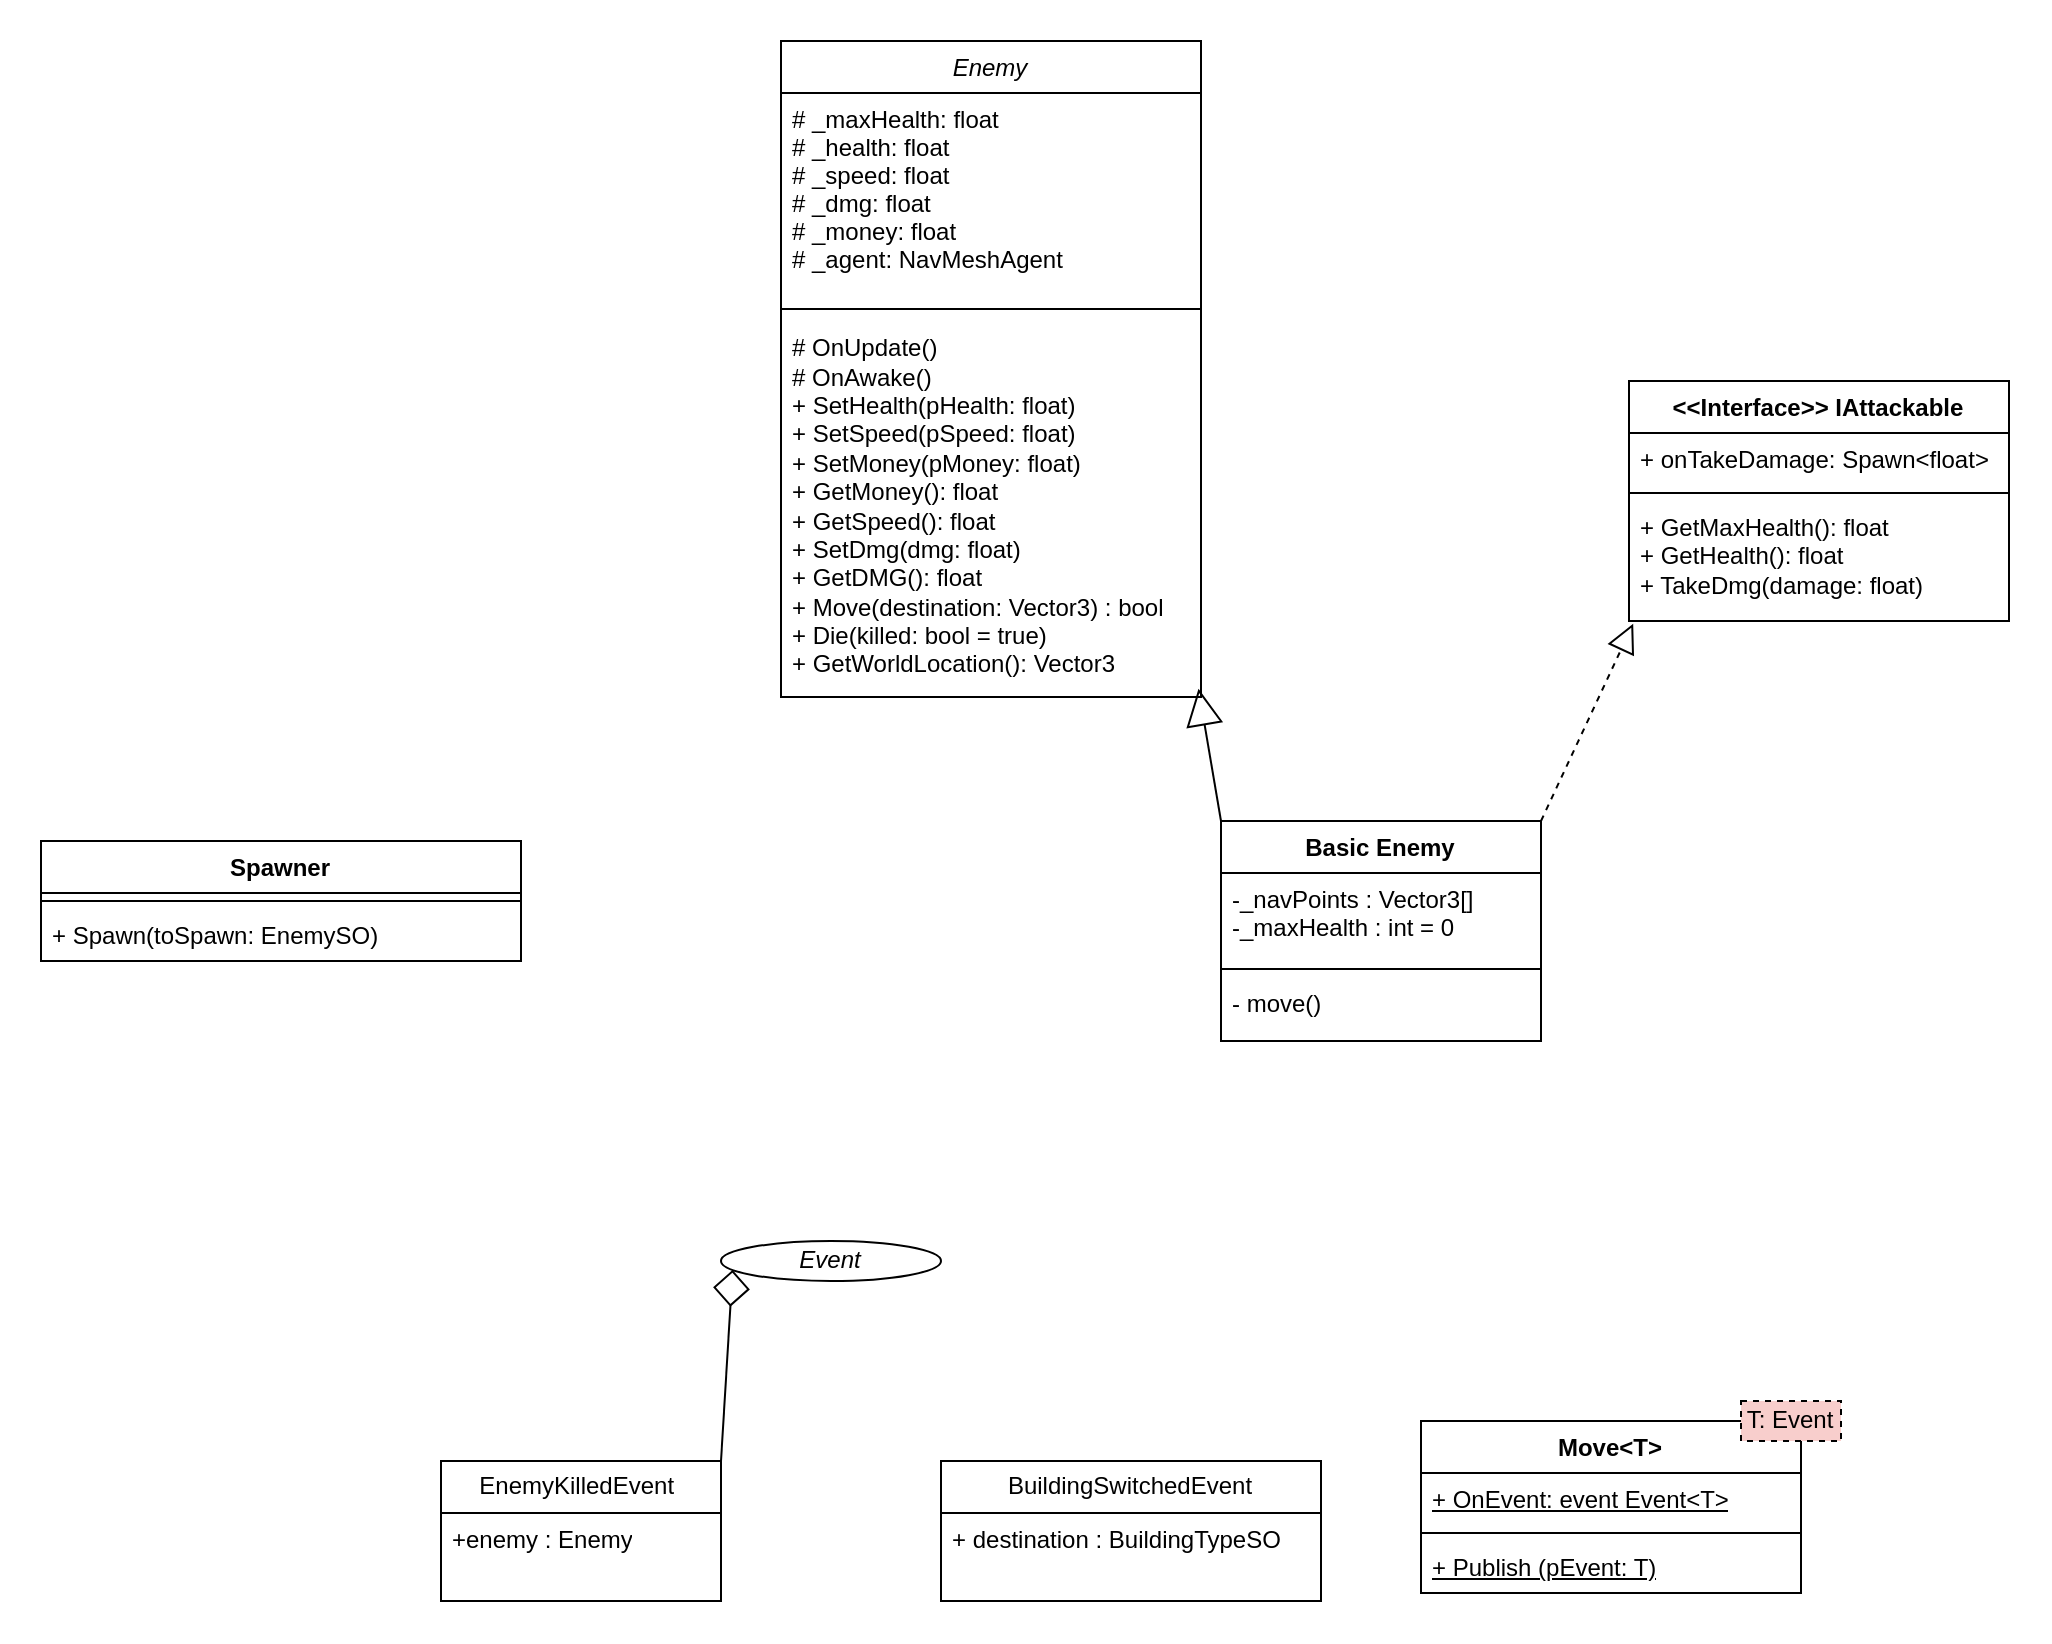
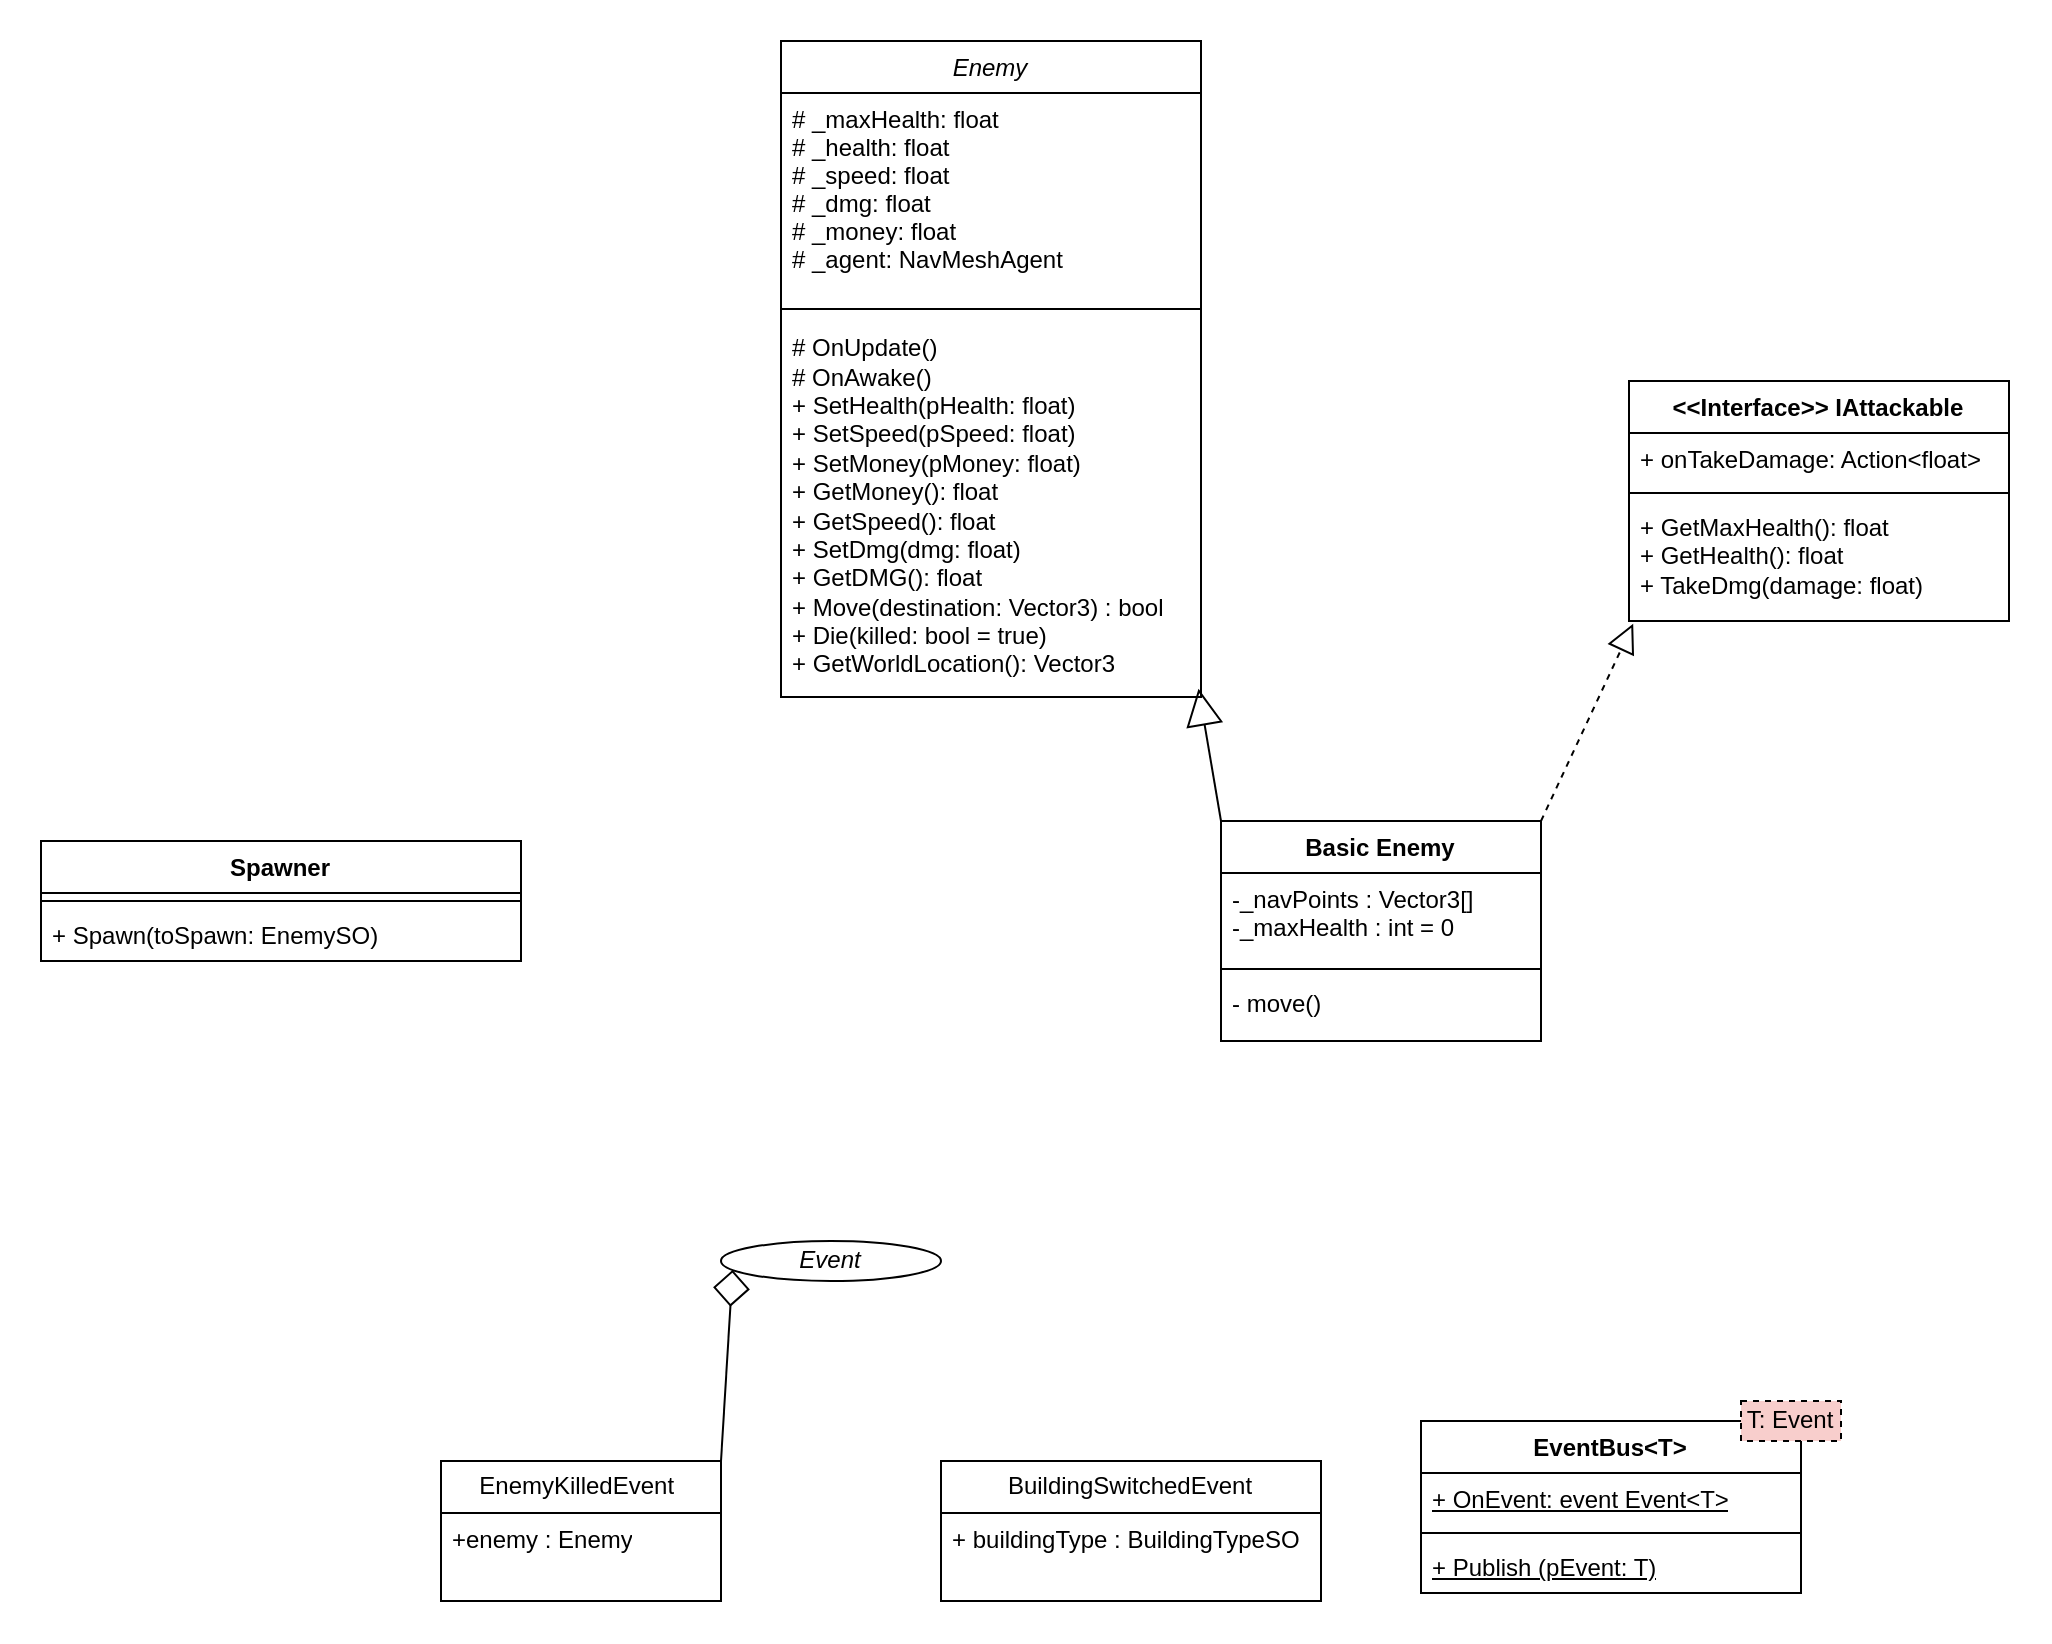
(1817, 461) -> (1820, 461)
(1611, 1449) -> (1611, 1449)
(1127, 1541) -> (1130, 1541)
